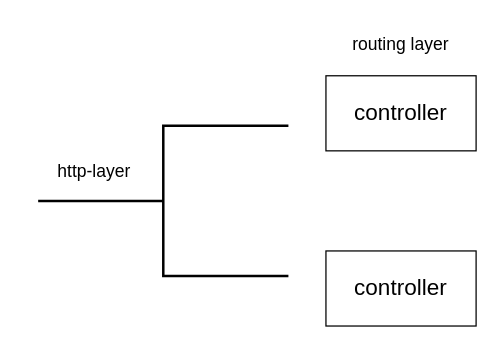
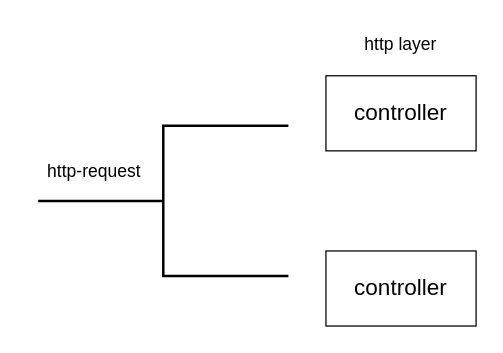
(401, 44) -> (401, 44)
(94, 169) -> (94, 169)
